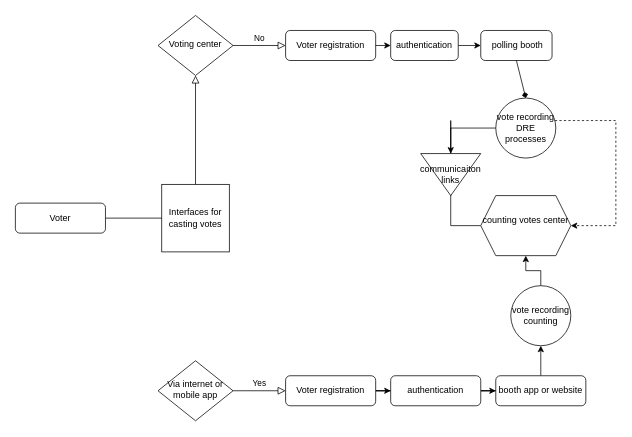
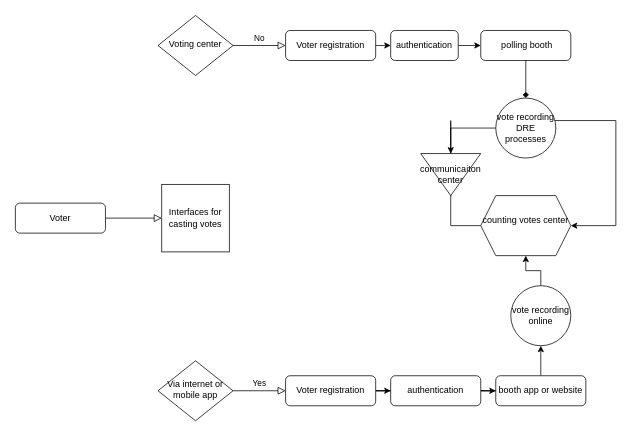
(516, 45) -> (525, 45)
(195, 134) -> (153, 218)
(615, 163) -> (615, 163)
(450, 174) -> (450, 174)
(540, 315) -> (540, 315)
